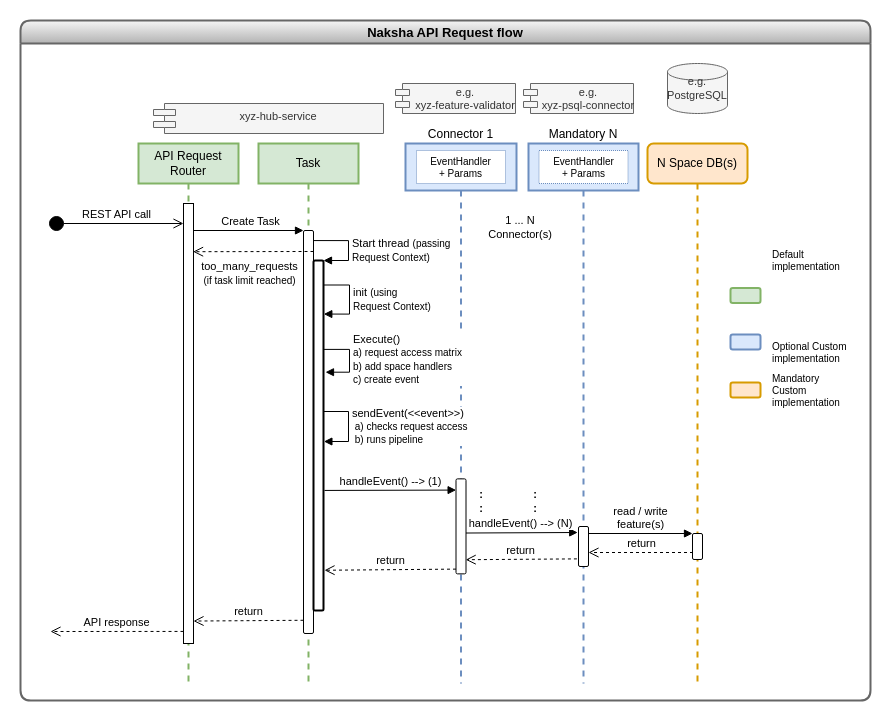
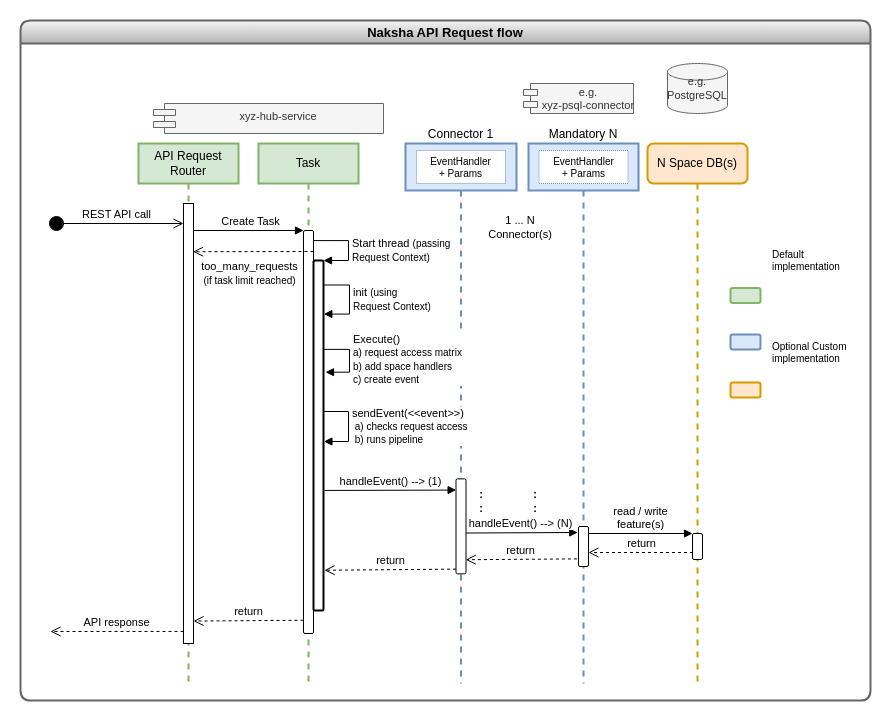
(456, 99) -> none
(811, 390) -> none
